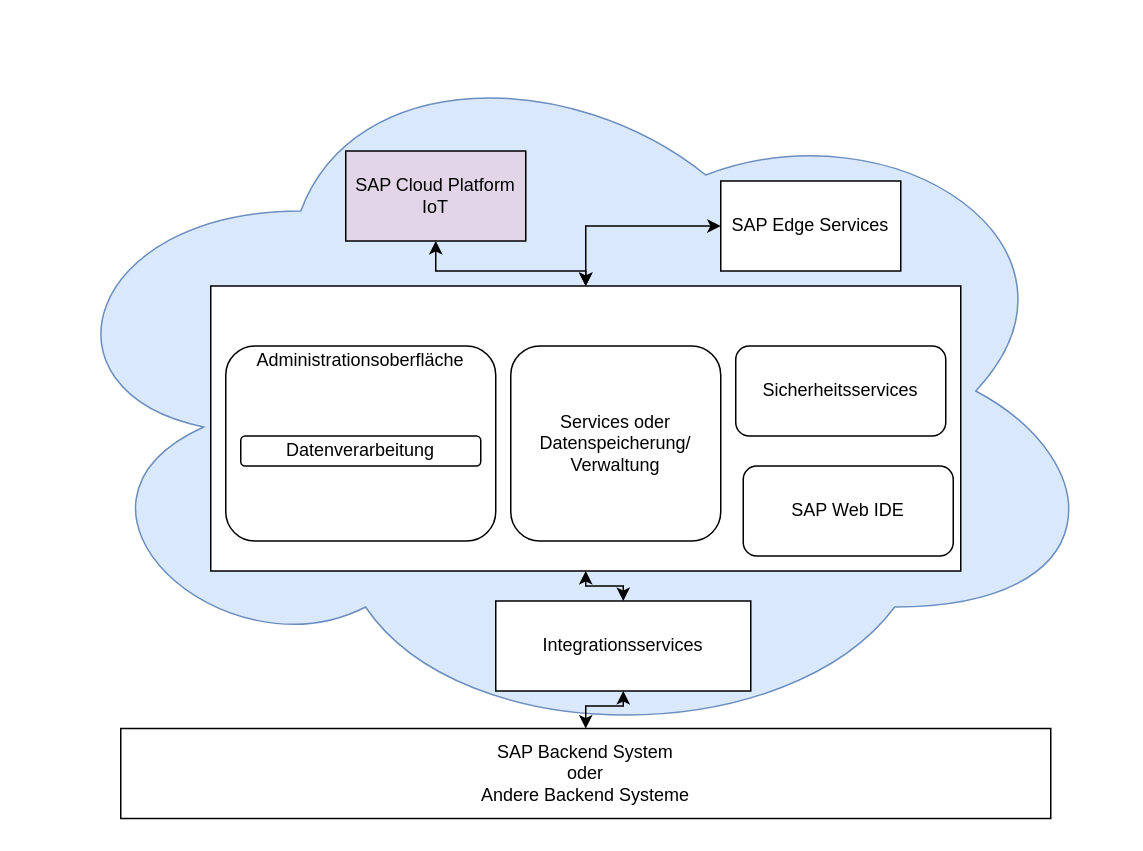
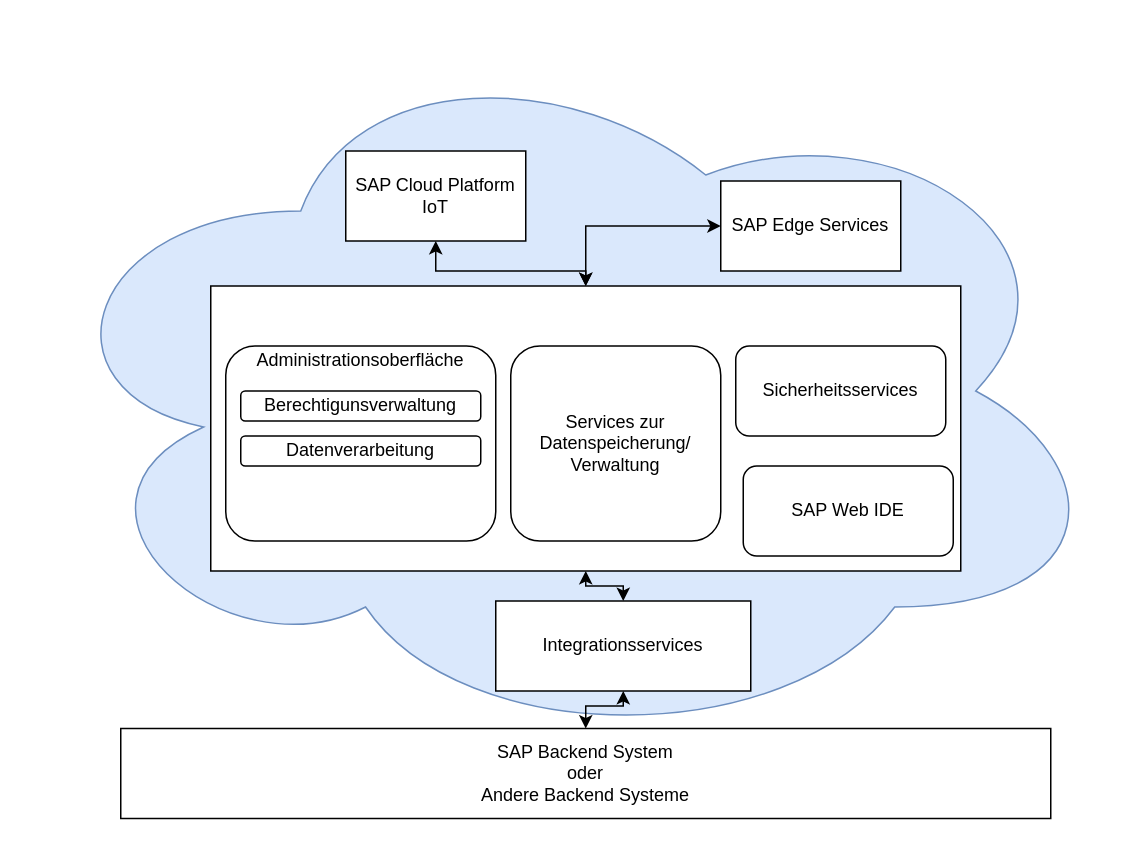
(436, 196) -> (436, 196)
none -> (361, 406)
(616, 443) -> (616, 443)
